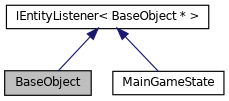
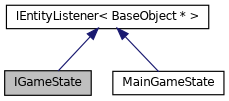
(48, 83) -> (48, 83)
